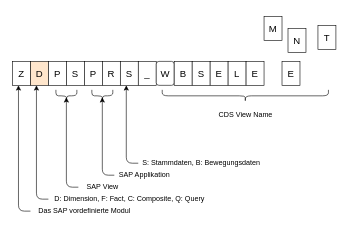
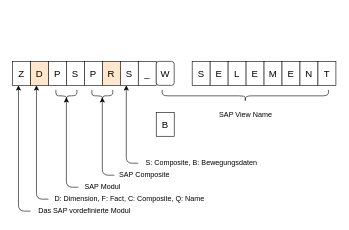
(273, 29) -> (273, 74)
(327, 38) -> (327, 74)
(297, 41) -> (309, 74)
(111, 74) -> (111, 74)
(183, 74) -> (165, 125)
(246, 116) -> (246, 116)
(202, 164) -> (202, 164)
(145, 176) -> (145, 176)
(103, 188) -> (103, 188)
(130, 200) -> (130, 200)
